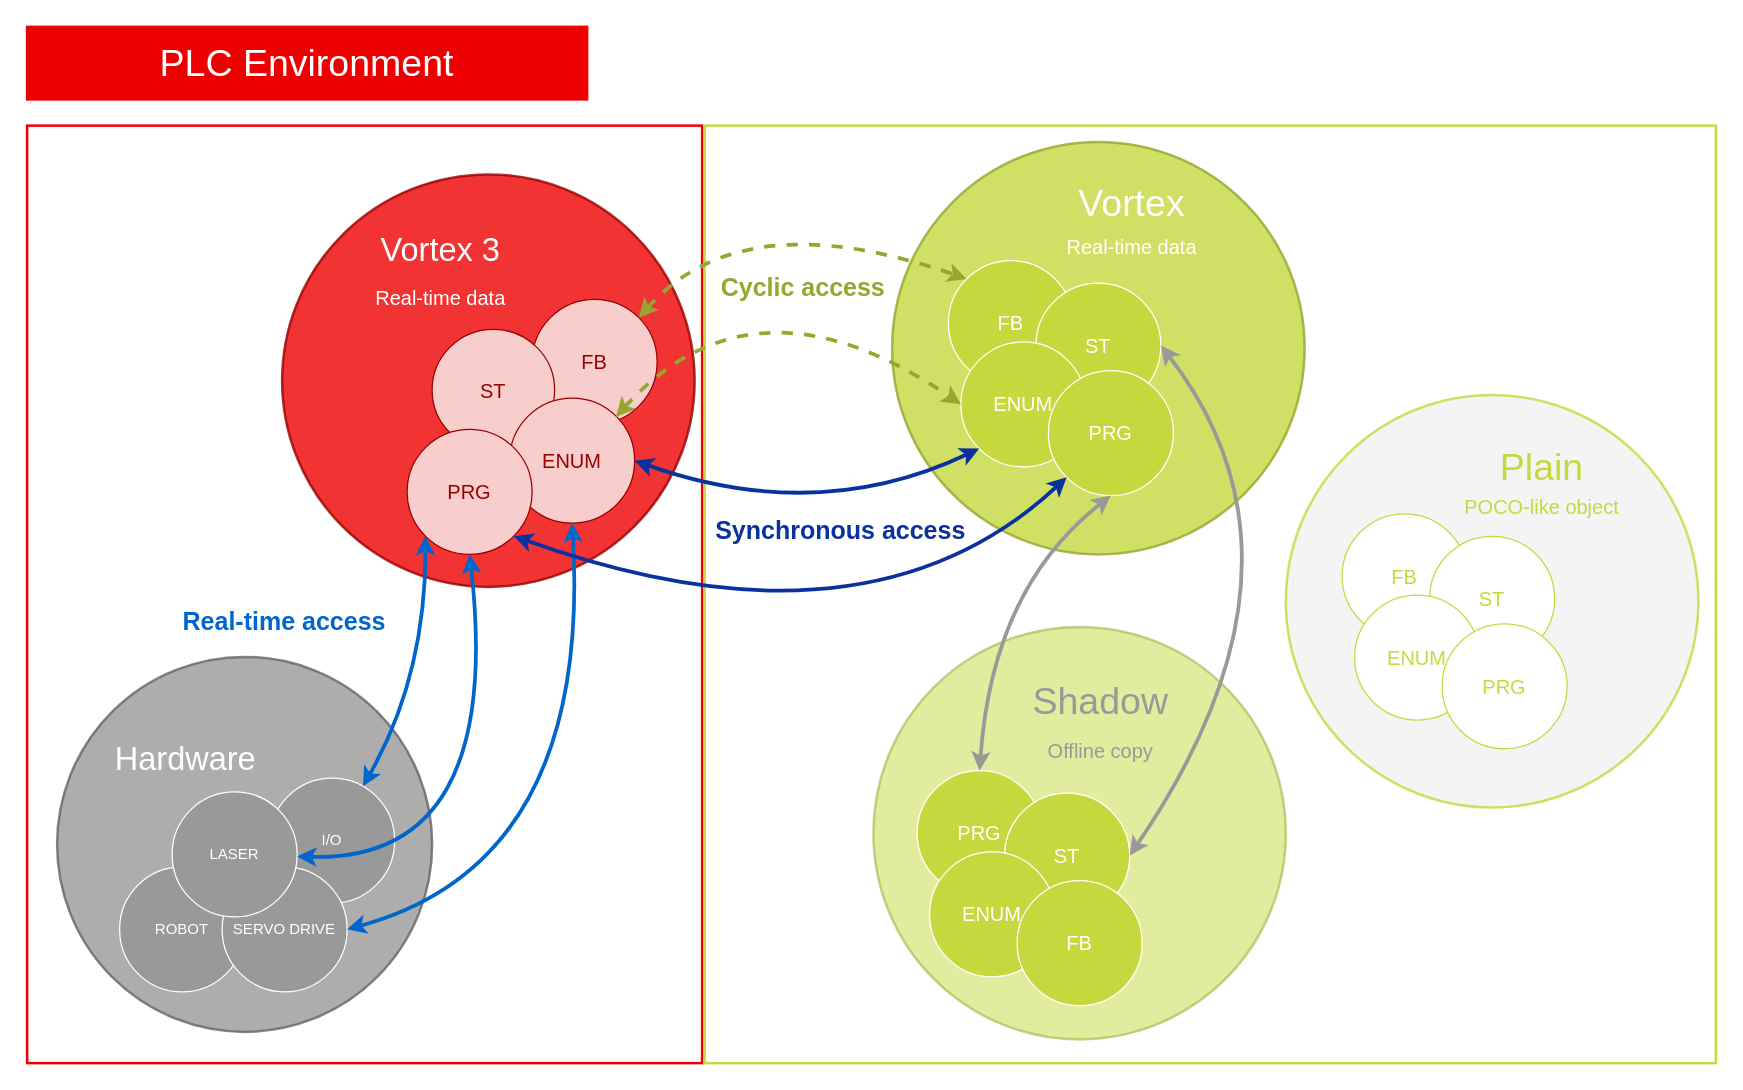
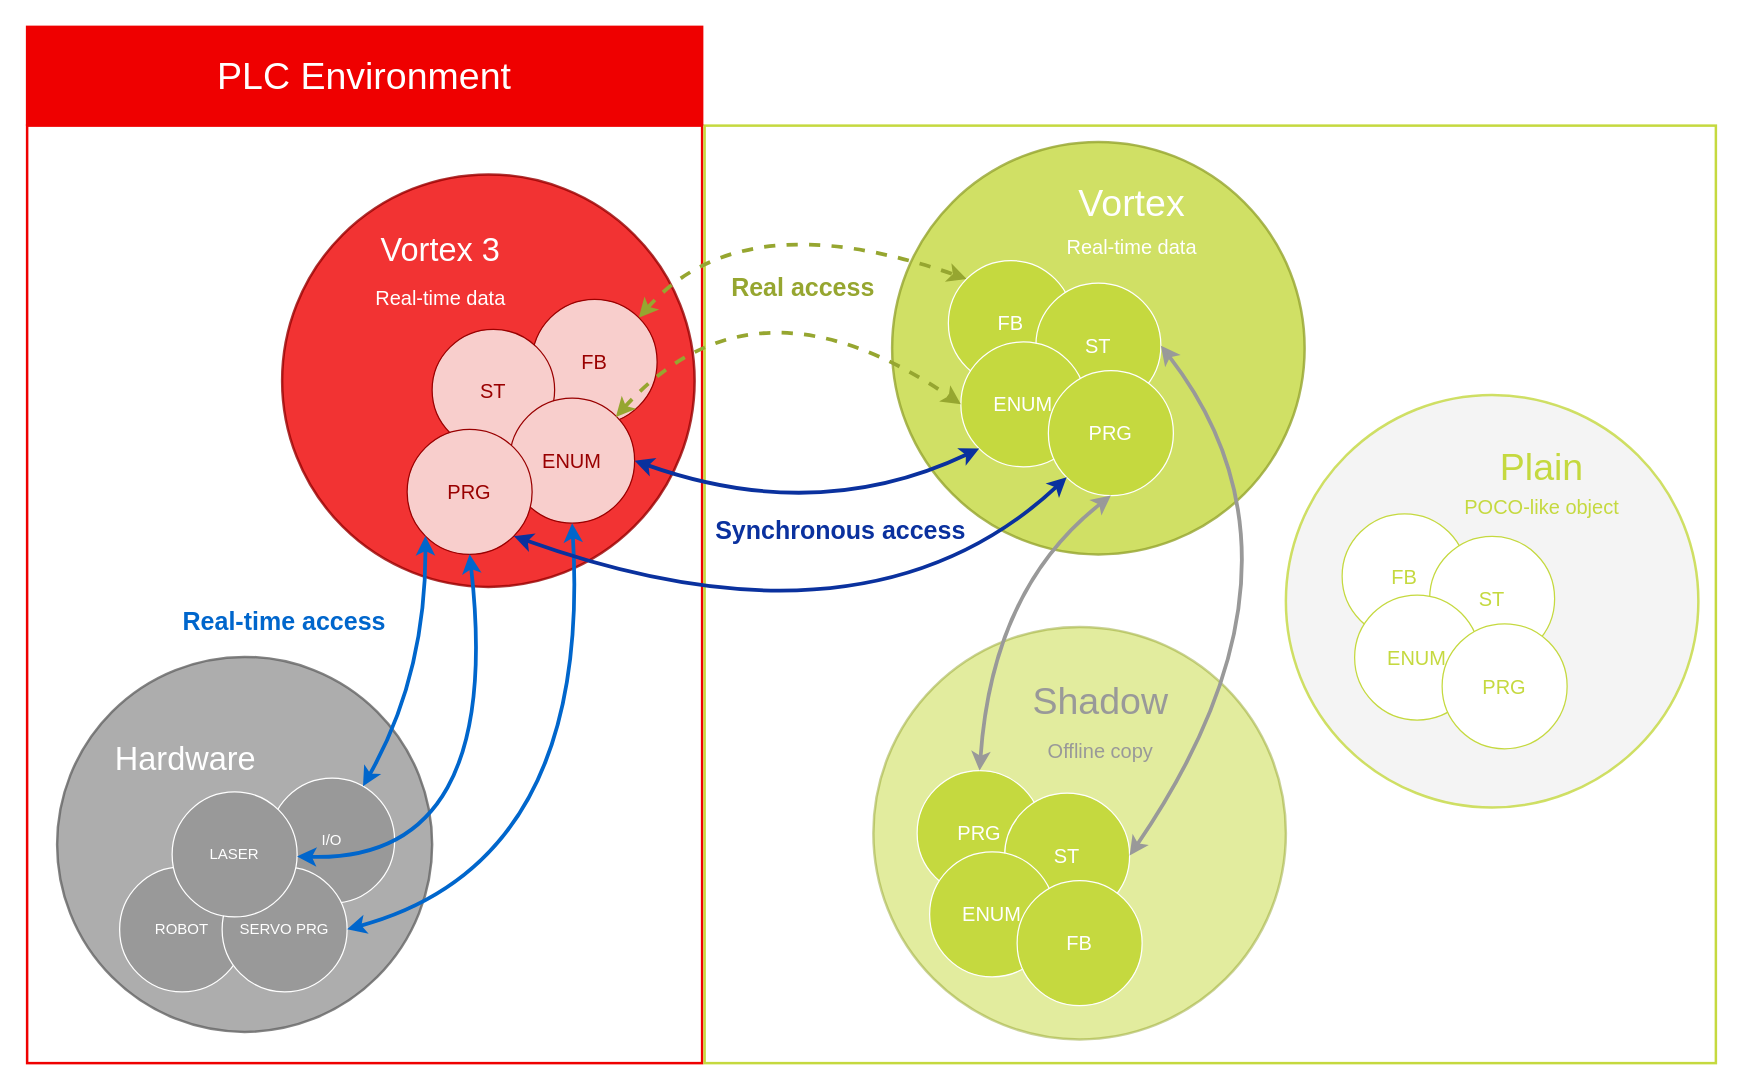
(307, 63) -> (364, 76)
(803, 287) -> (803, 287)
(284, 929) -> (284, 929)
